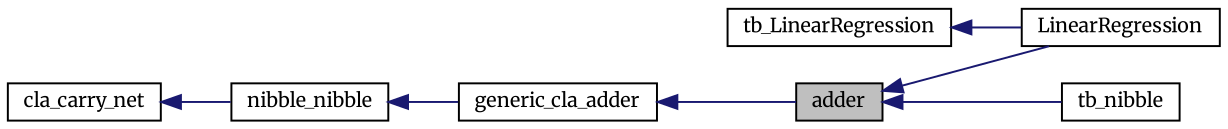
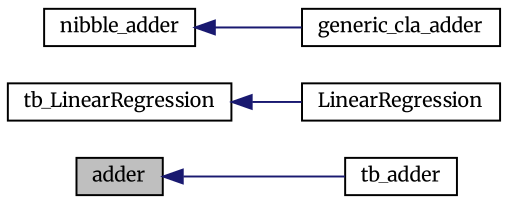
(976, 66) -> none
(84, 102) -> none
(310, 102) -> (120, 27)
(737, 102) -> none
(1121, 102) -> (401, 176)
